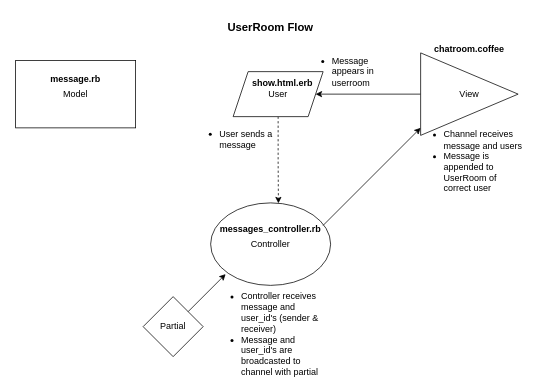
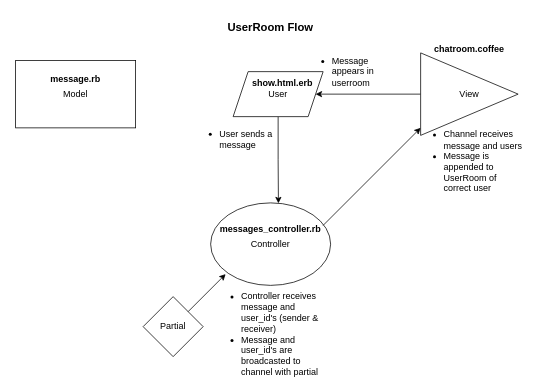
(278, 157) -> (278, 157)
